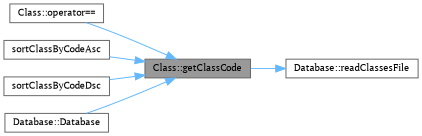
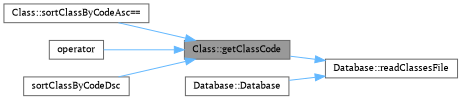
(57, 13) -> (76, 13)
(57, 50) -> (76, 50)
(126, 98) -> (302, 79)
